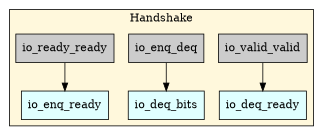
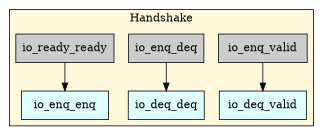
(263, 48) -> (263, 48)
(65, 105) -> (65, 105)
(166, 105) -> (166, 105)
(263, 105) -> (263, 105)
